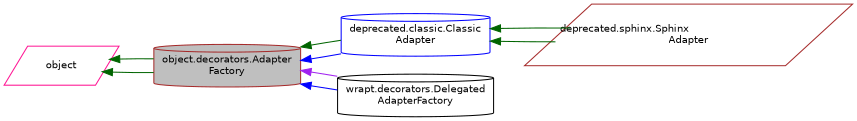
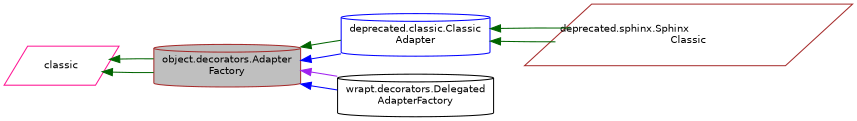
(689, 35) -> (689, 35)
(62, 66) -> (62, 66)
